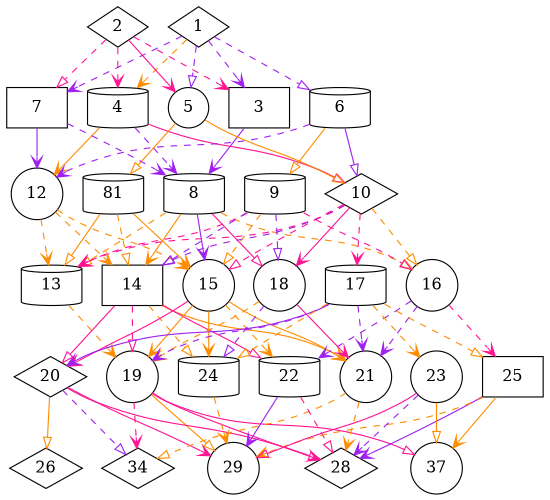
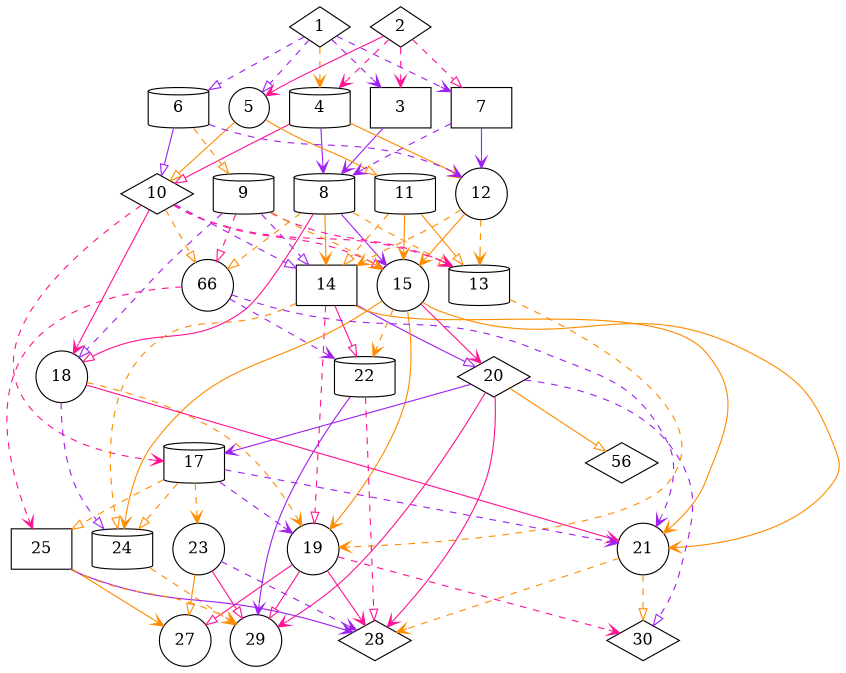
(147, 141) -> (321, 138)
(311, 146) -> (203, 141)
(113, 194) -> (405, 194)
(245, 235) -> (323, 238)
(114, 237) -> (447, 234)
(432, 285) -> (208, 285)
(97, 325) -> (419, 338)
(184, 333) -> (353, 417)
(176, 416) -> (289, 588)
(199, 427) -> (466, 523)
(46, 468) -> (622, 463)
(138, 468) -> (643, 640)
(437, 468) -> (185, 640)
